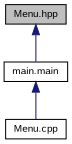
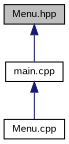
(36, 72) -> (34, 72)
